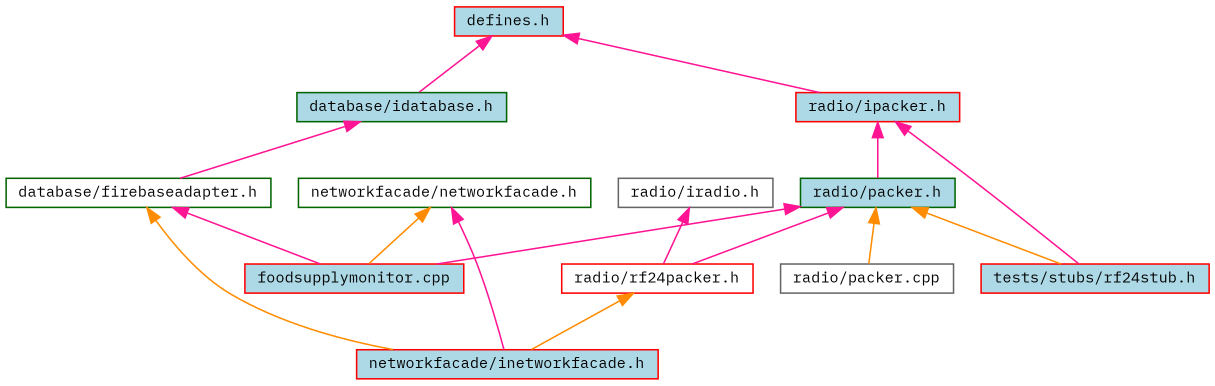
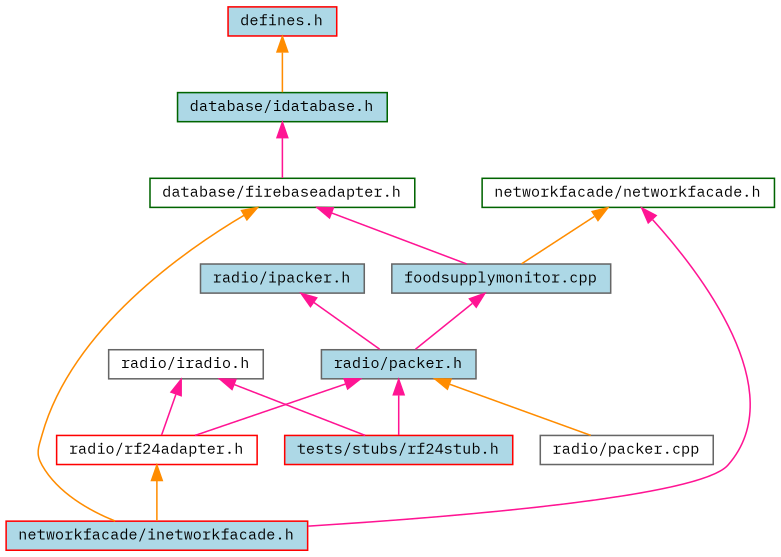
(699, 66) -> none
(449, 69) -> (282, 72)
(878, 107) -> (282, 279)
(878, 193) -> (399, 364)
(994, 197) -> (300, 410)
(611, 237) -> (444, 326)
(994, 239) -> (399, 415)
(354, 279) -> (501, 279)
(657, 279) -> (157, 450)
